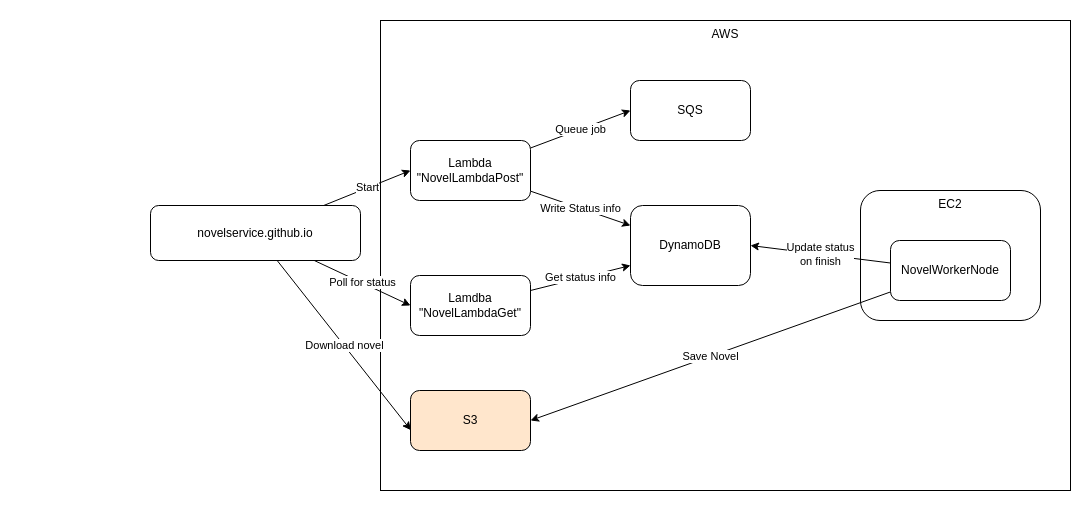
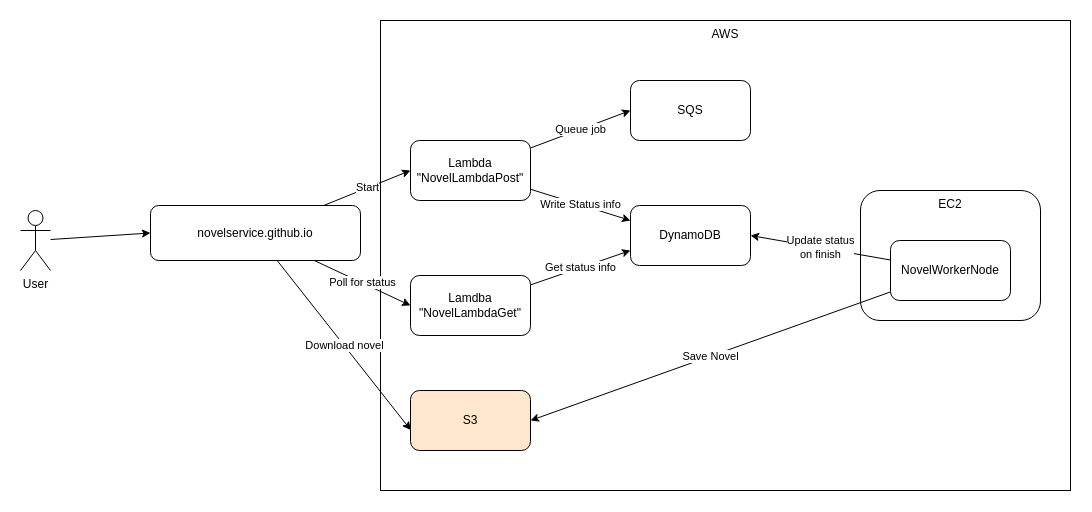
none -> (97, 236)
none -> (36, 241)
(691, 246) -> (691, 236)
